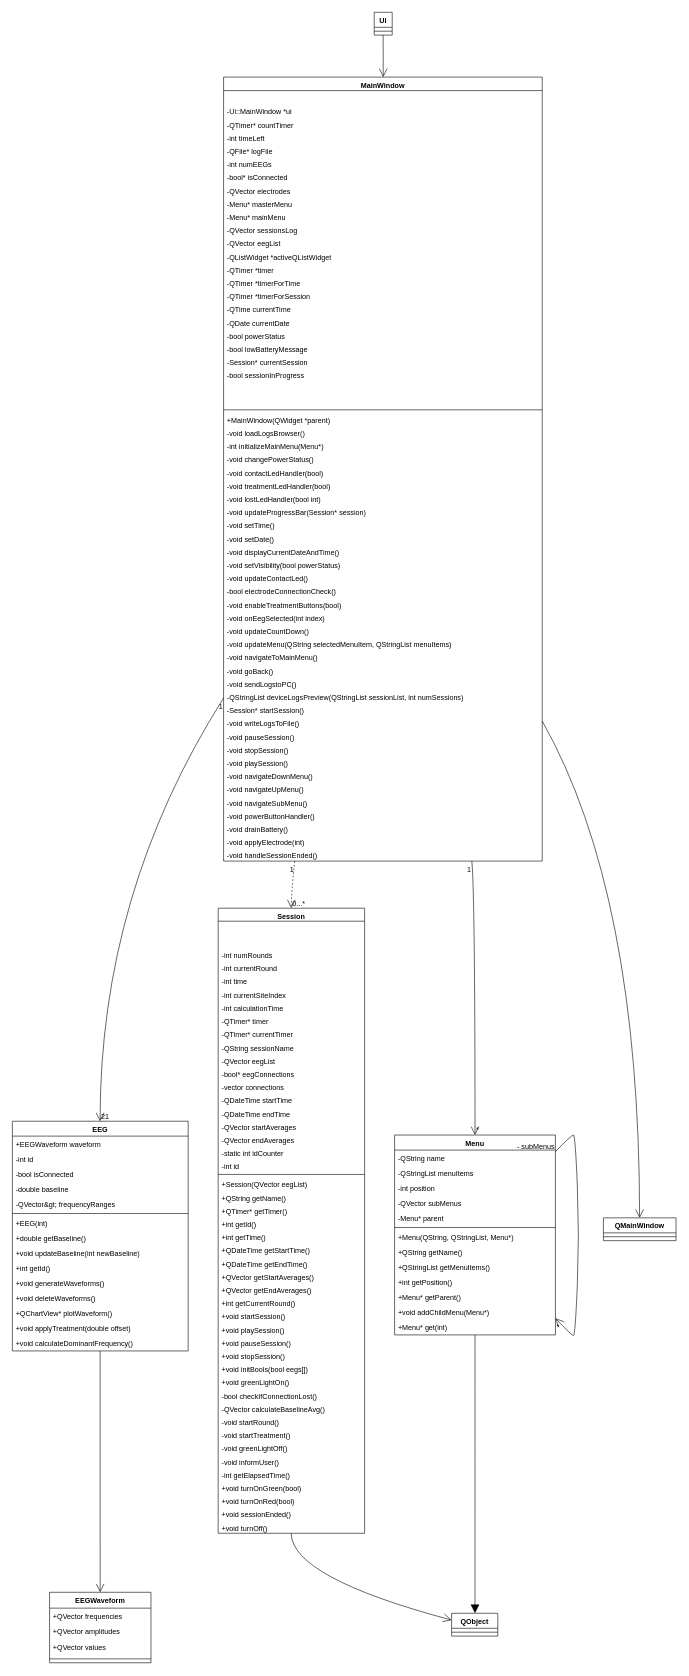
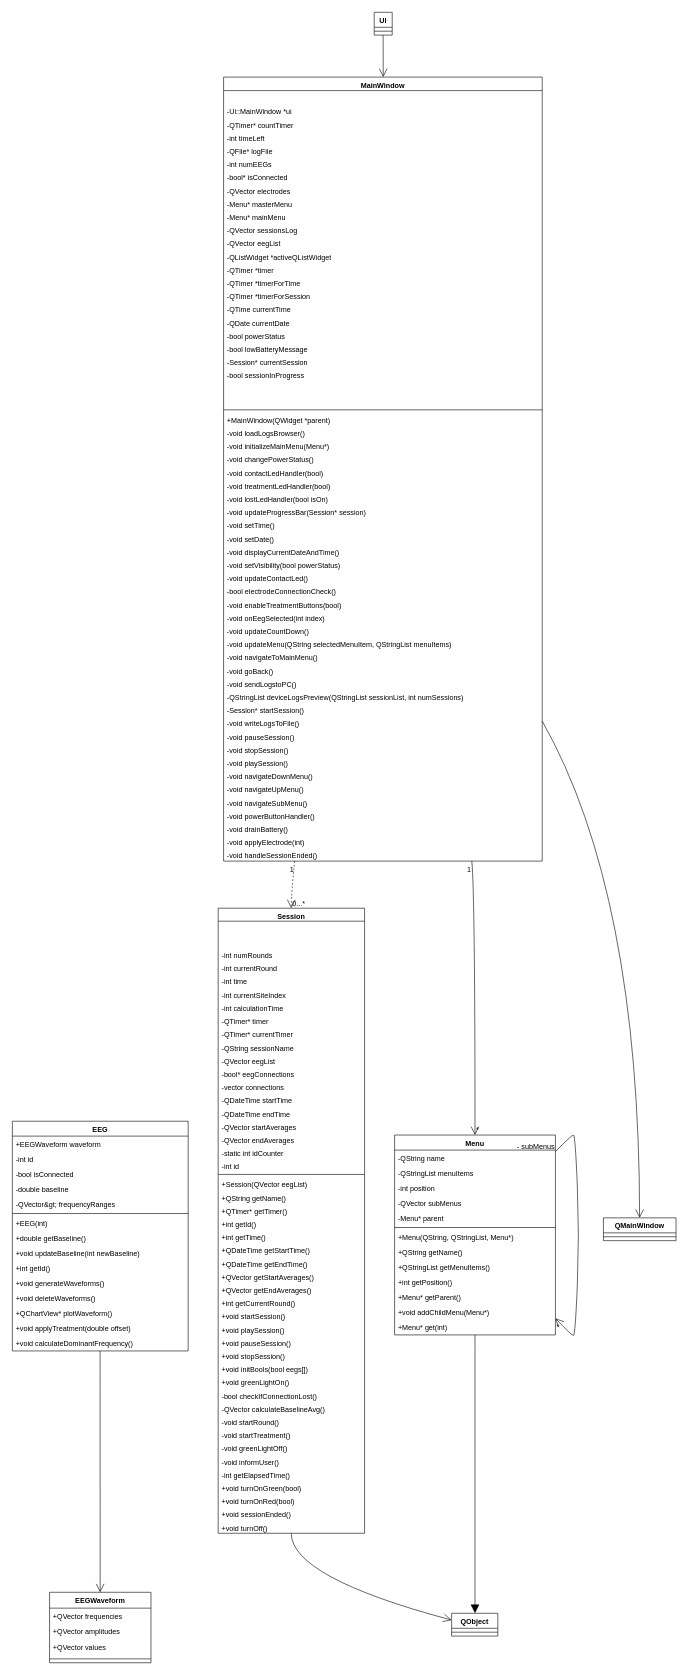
(280, 447) -> (282, 447)
(281, 499) -> (283, 499)
(131, 901) -> none
